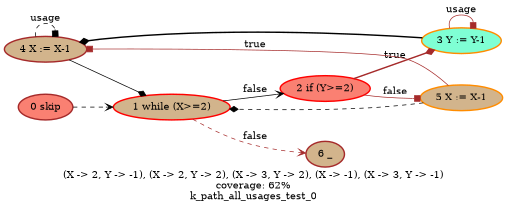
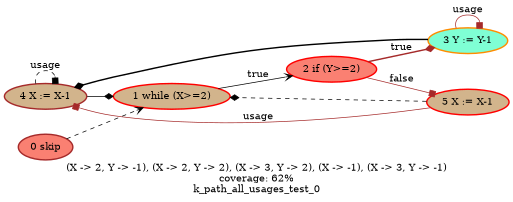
(255, 45) -> (258, 117)
(255, 90) -> (258, 75)
(461, 98) -> (468, 102)
(325, 154) -> none
